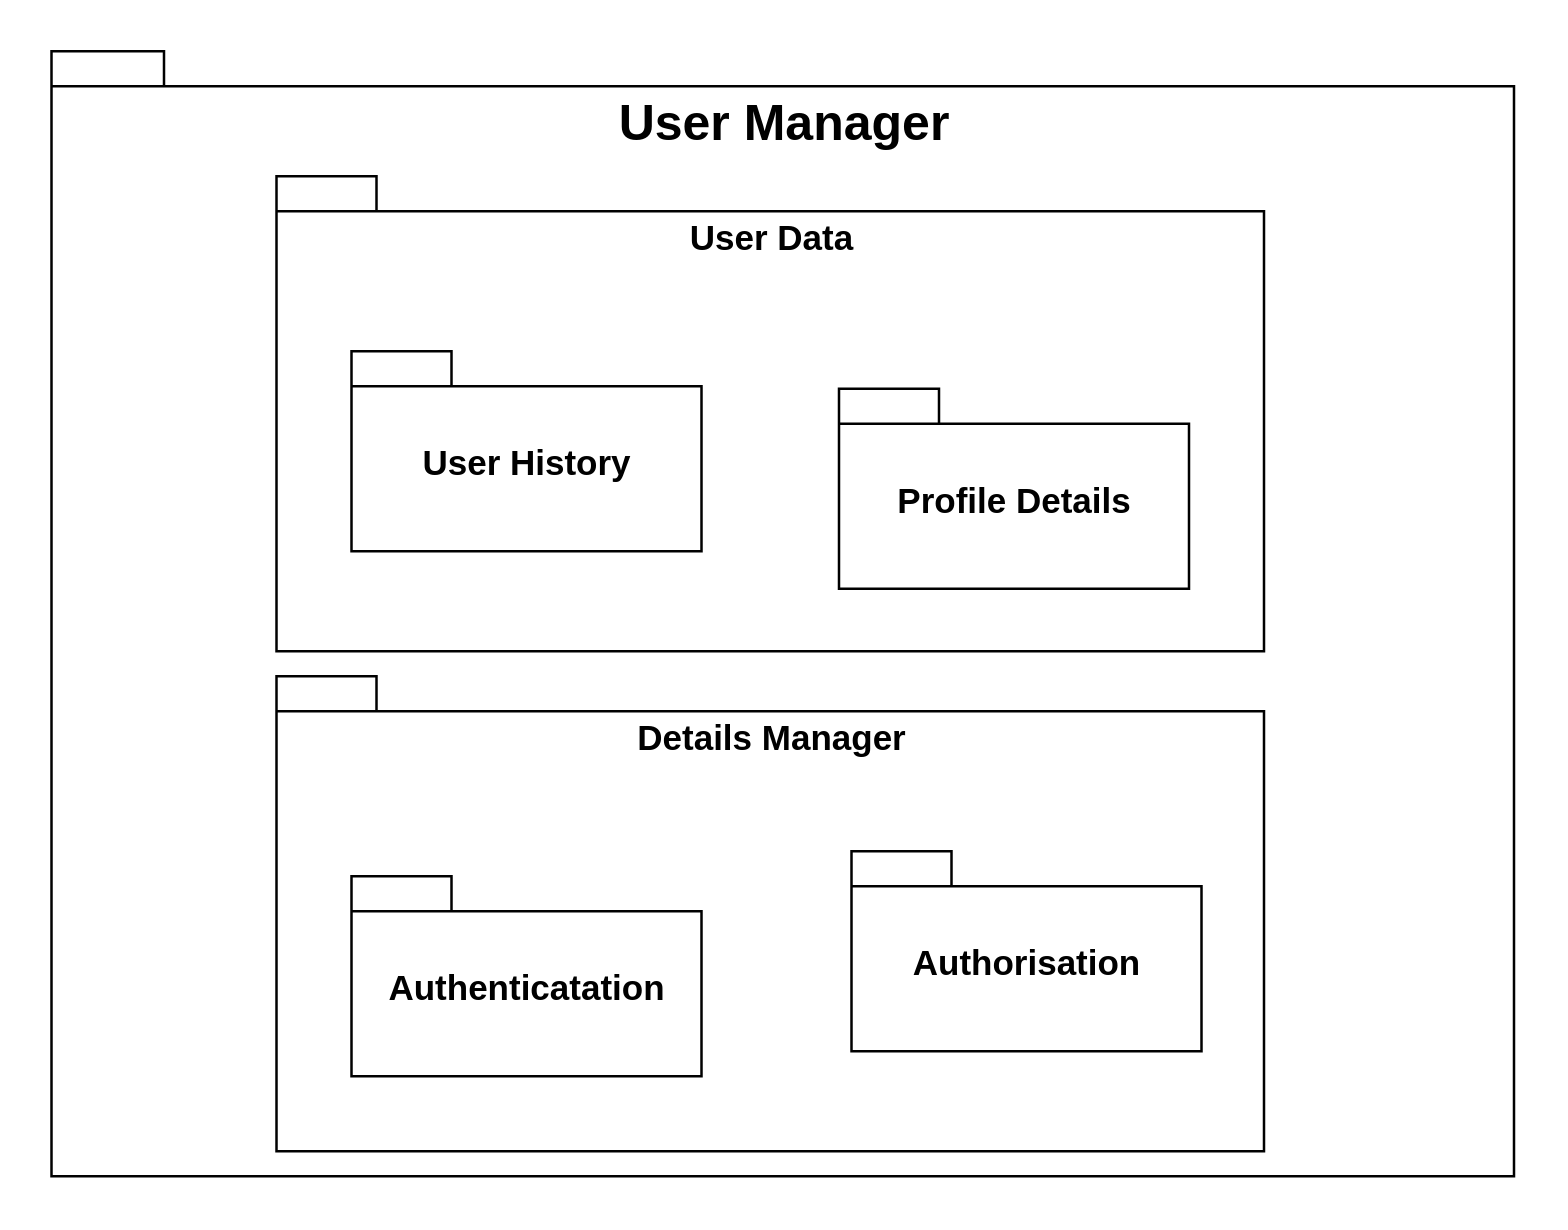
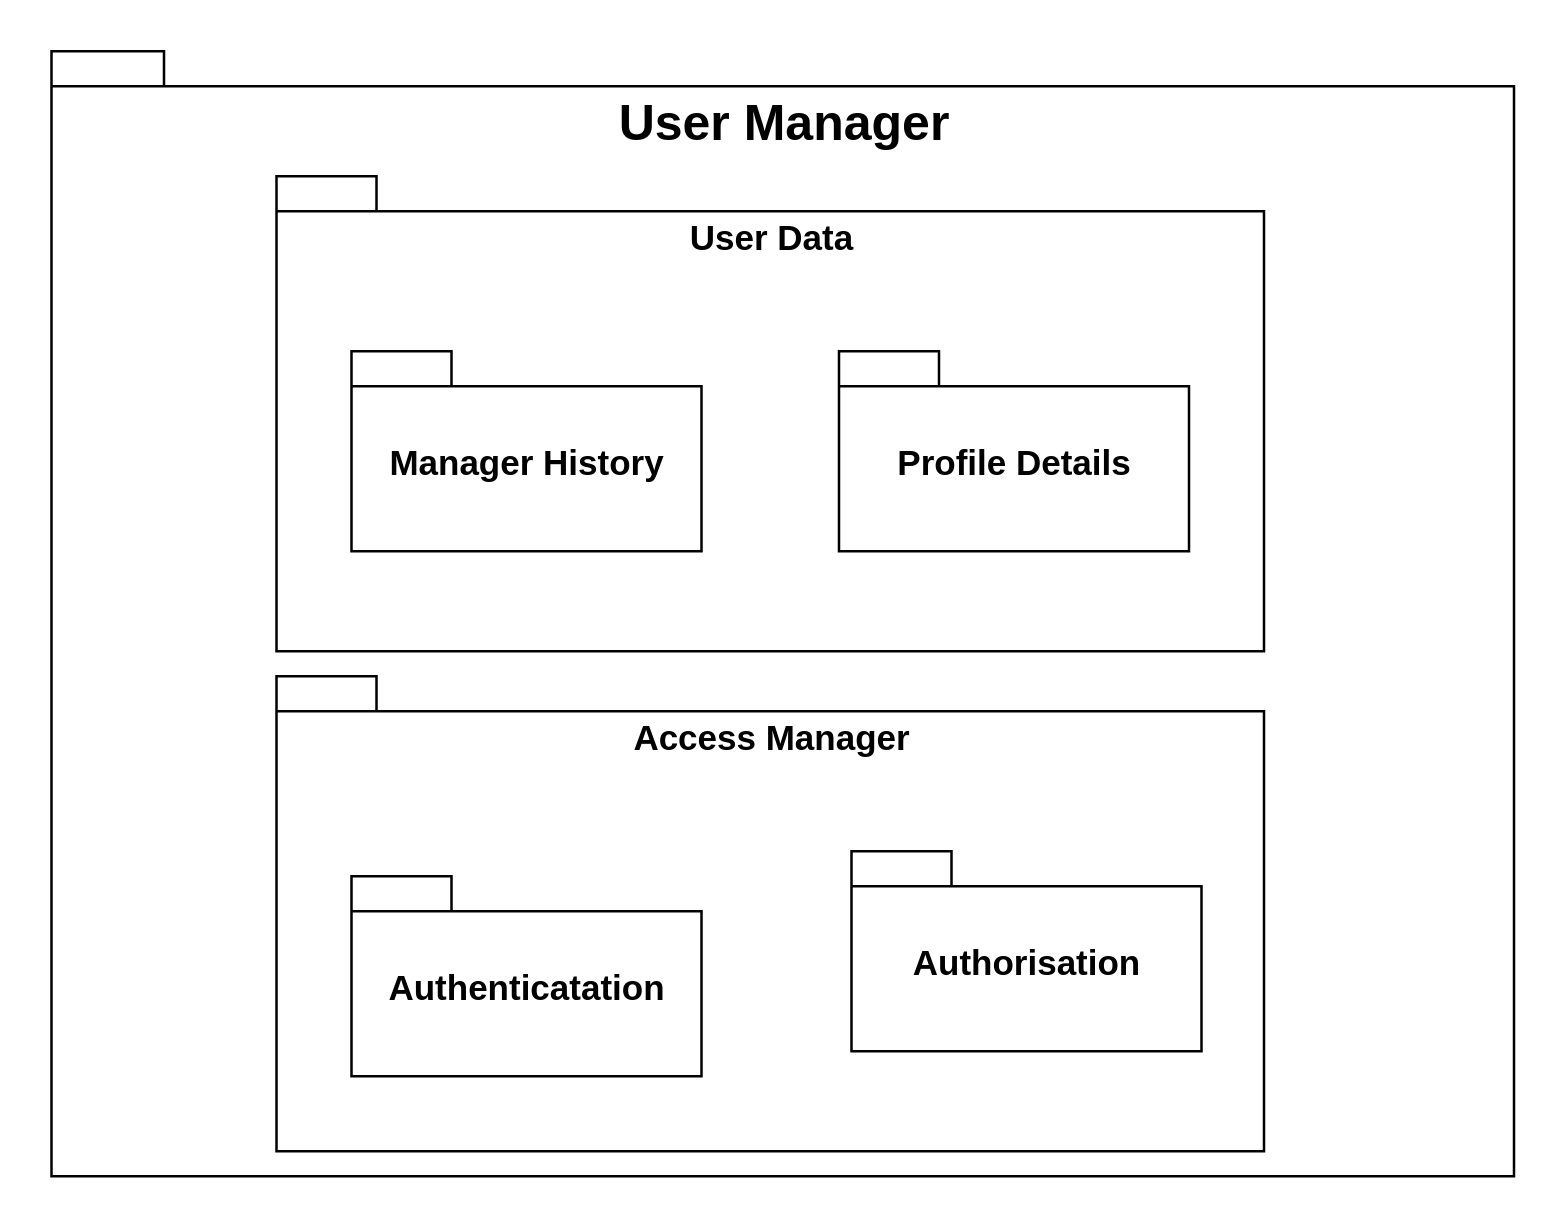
(528, 464) -> (528, 464)
(1014, 489) -> (1014, 451)
(773, 740) -> (773, 740)
